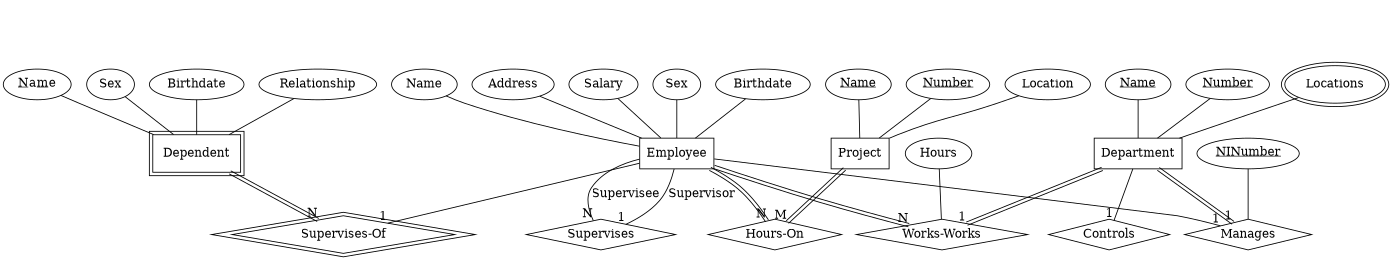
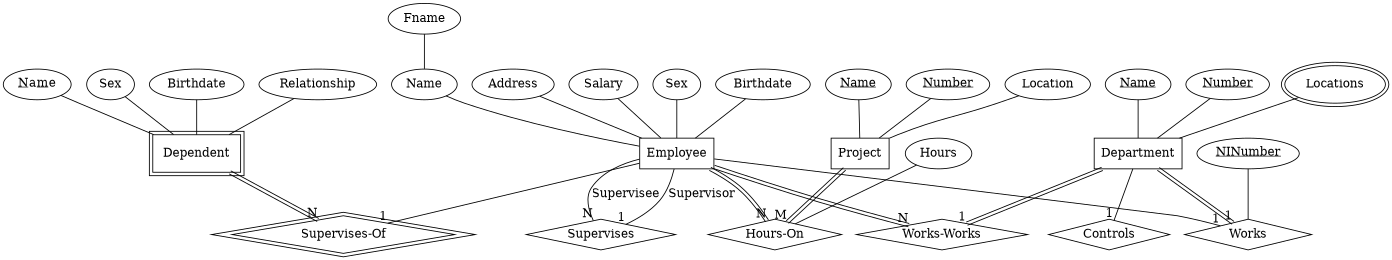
none -> (424, 19)
(940, 194) -> (856, 194)
(1248, 235) -> (1248, 235)
